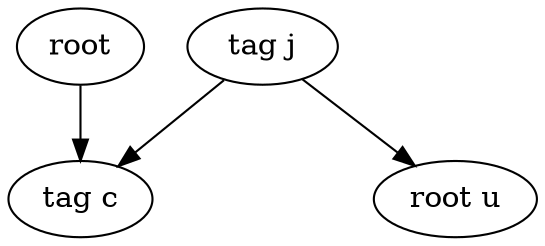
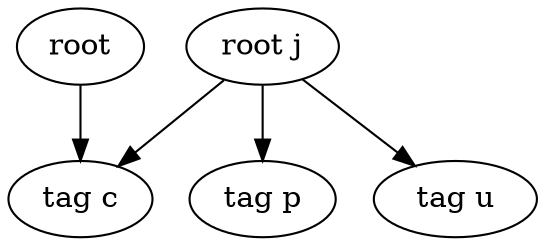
(263, 47) -> (263, 47)
none -> (263, 199)
(455, 199) -> (455, 199)
